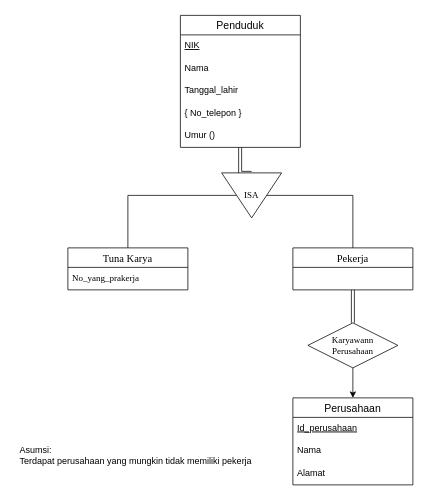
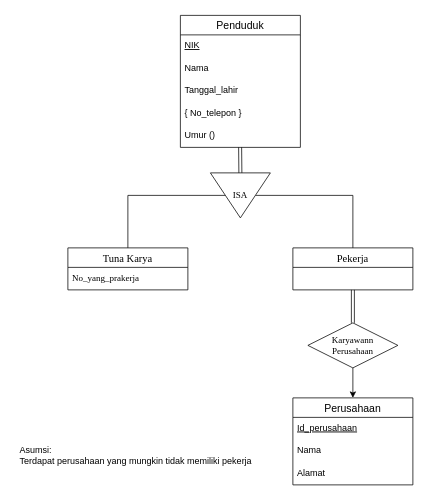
(252, 195) -> (240, 195)
